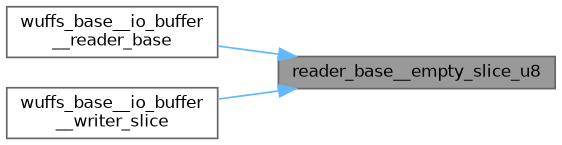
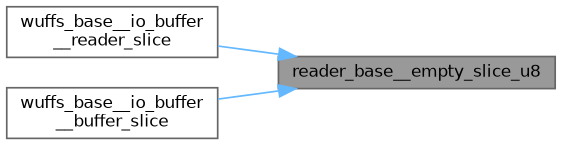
(112, 32) -> (112, 32)
(112, 113) -> (112, 113)
